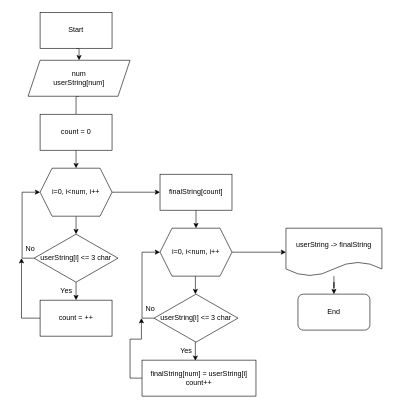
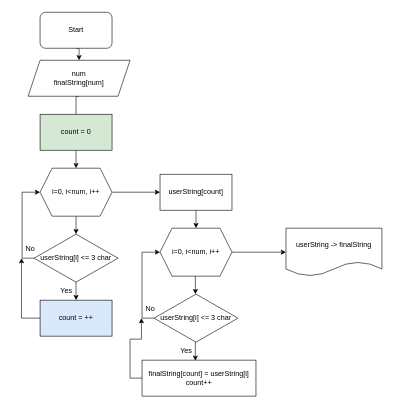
(76, 30) -> (76, 30)
(79, 78) -> (79, 78)
(76, 132) -> (76, 132)
(196, 192) -> (196, 192)
(334, 285) -> none
(334, 312) -> none
(76, 318) -> (76, 318)
(199, 378) -> (199, 378)
